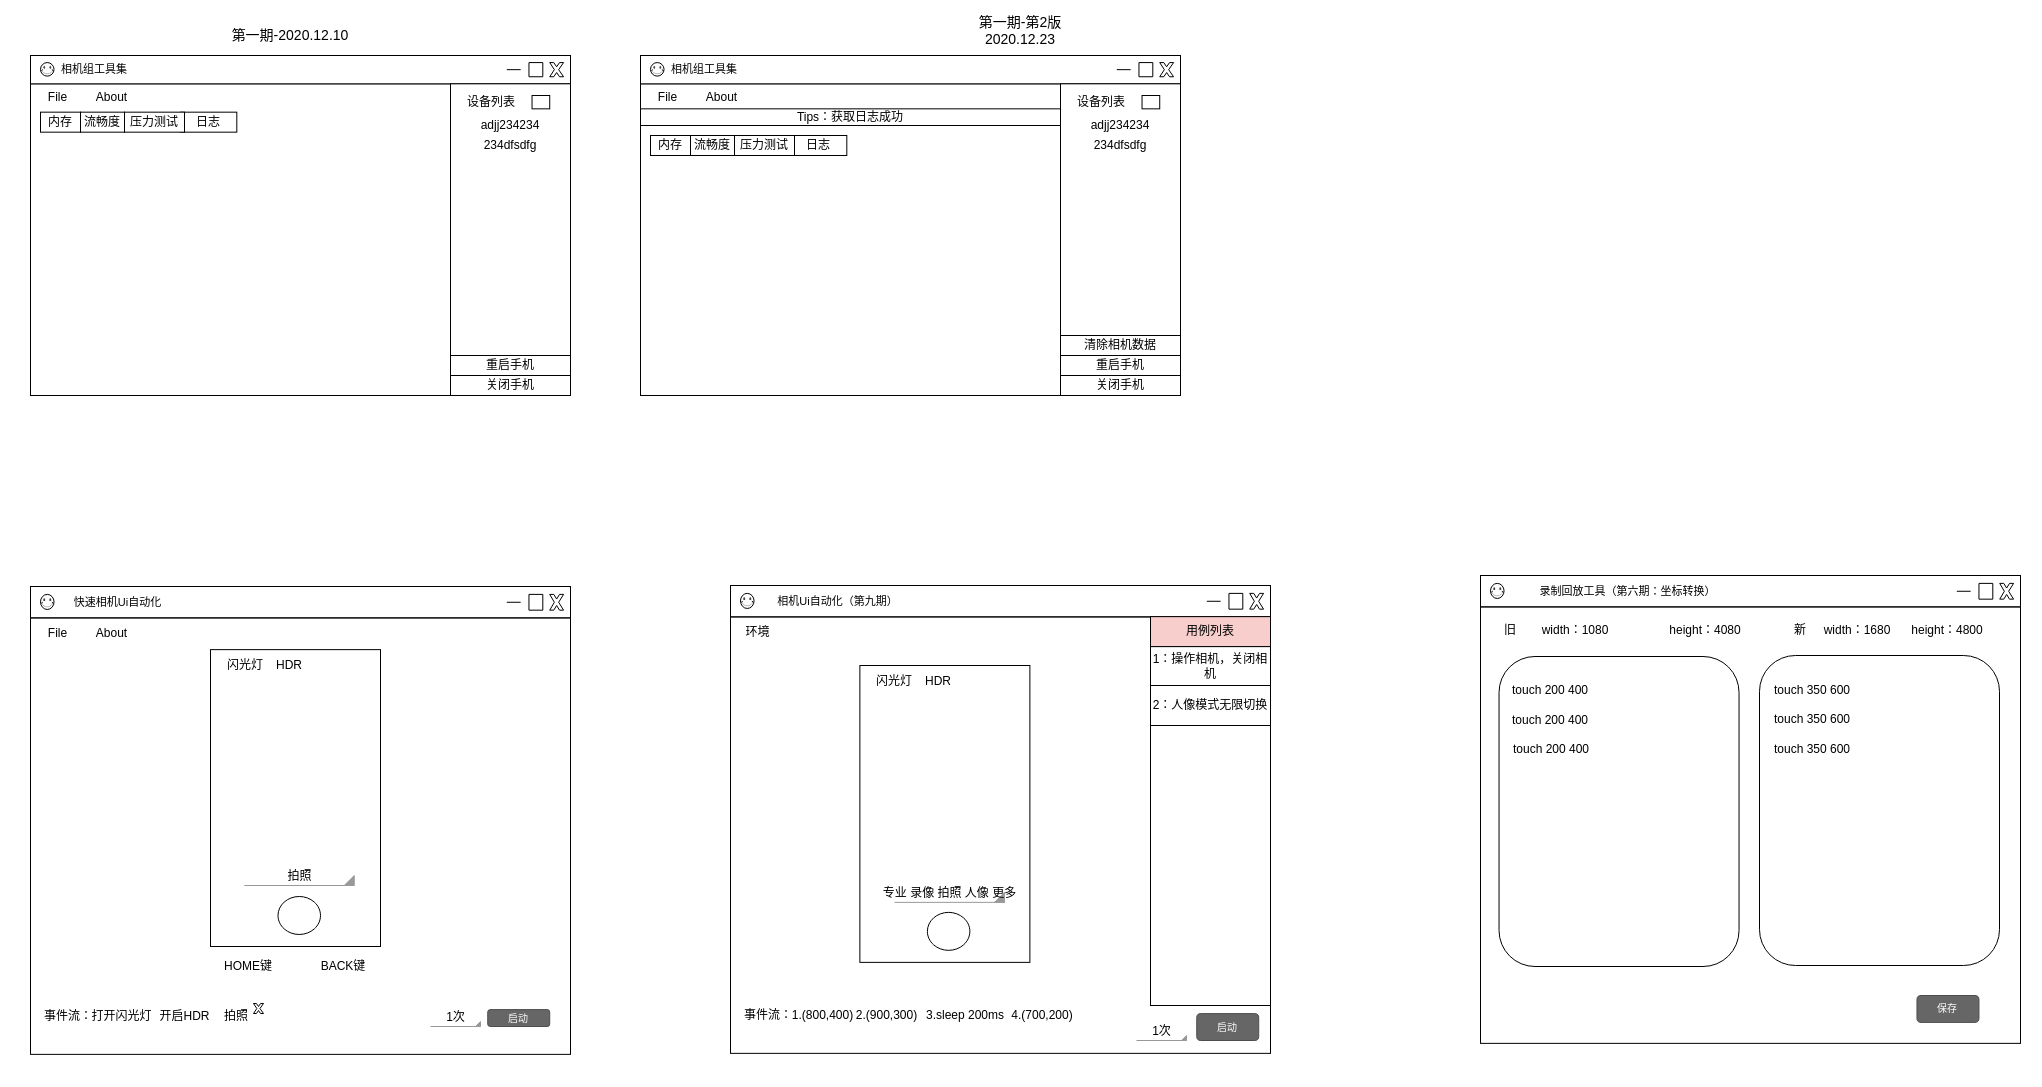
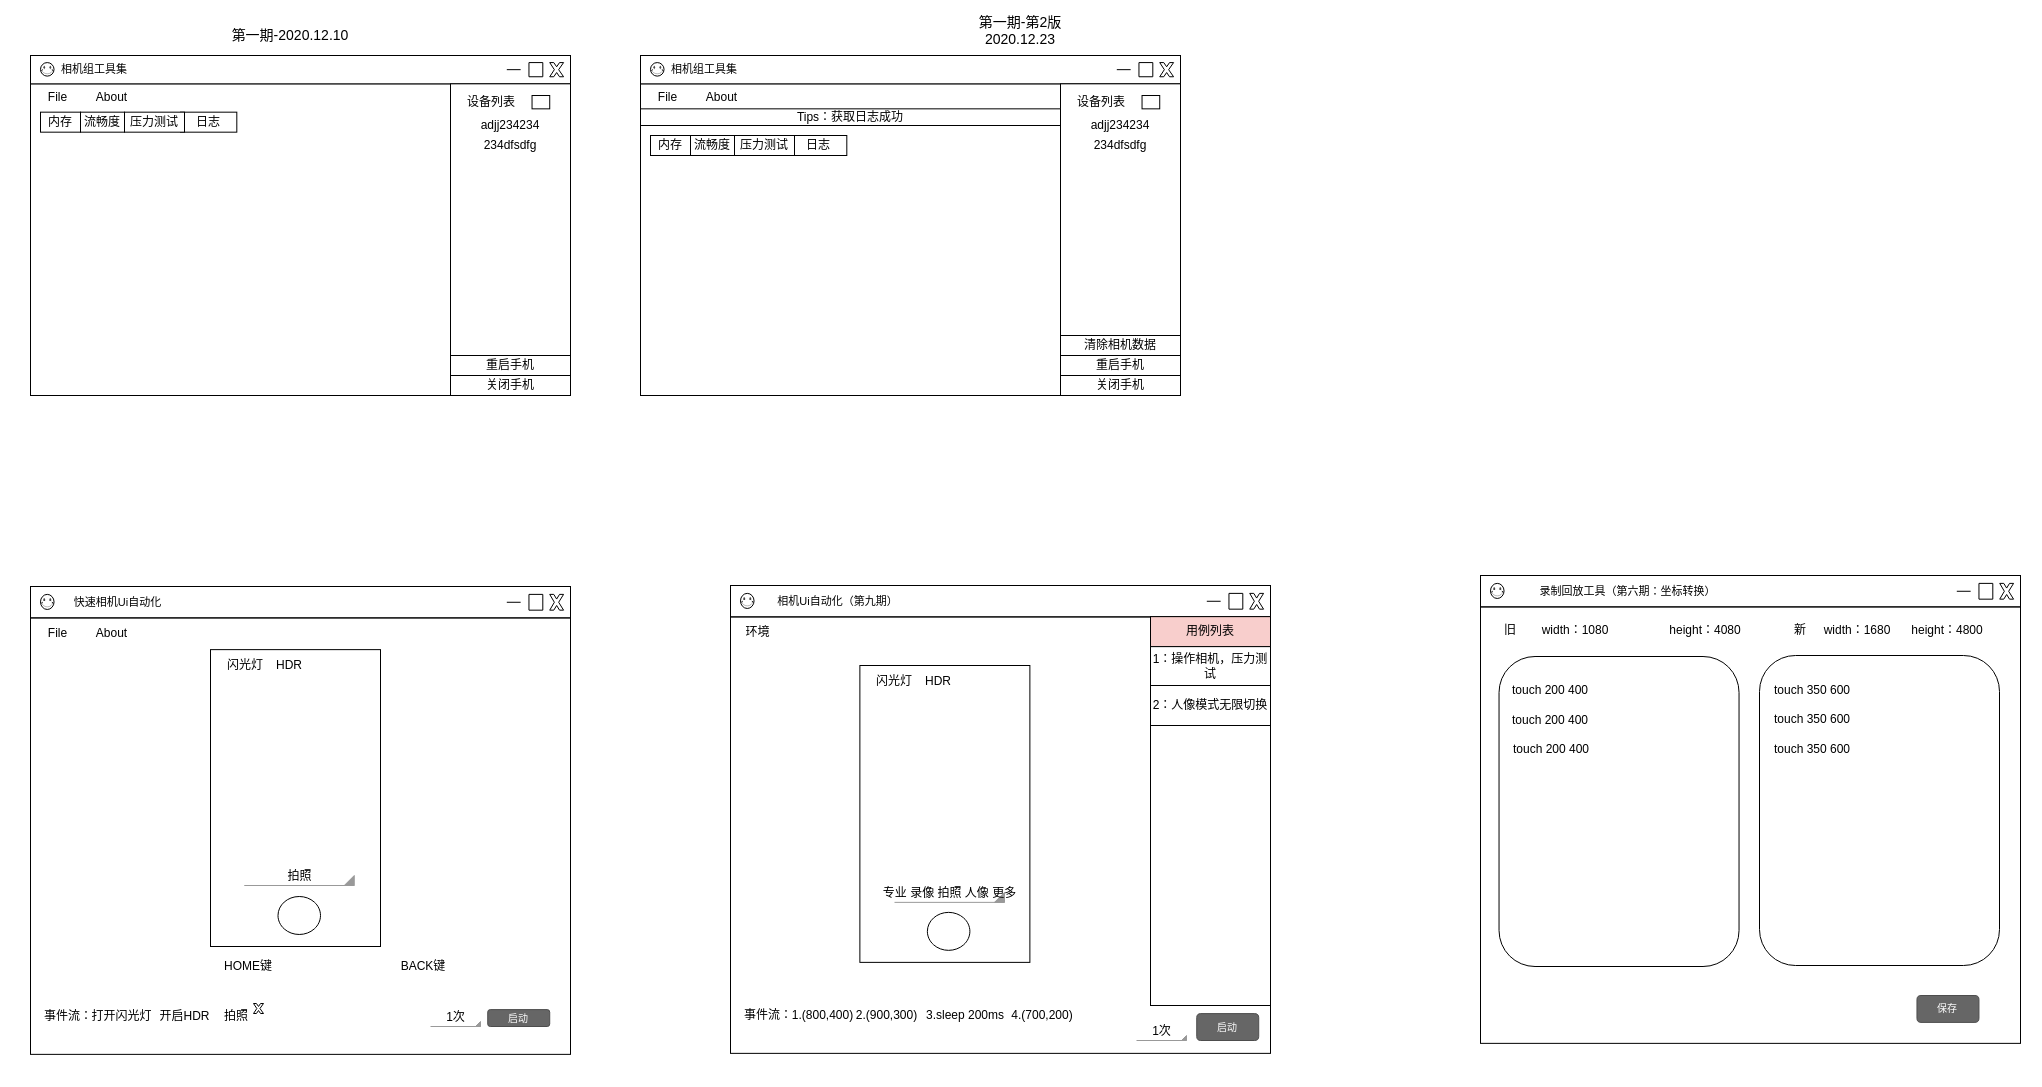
(1211, 667) -> (1211, 667)
(343, 967) -> (423, 967)
